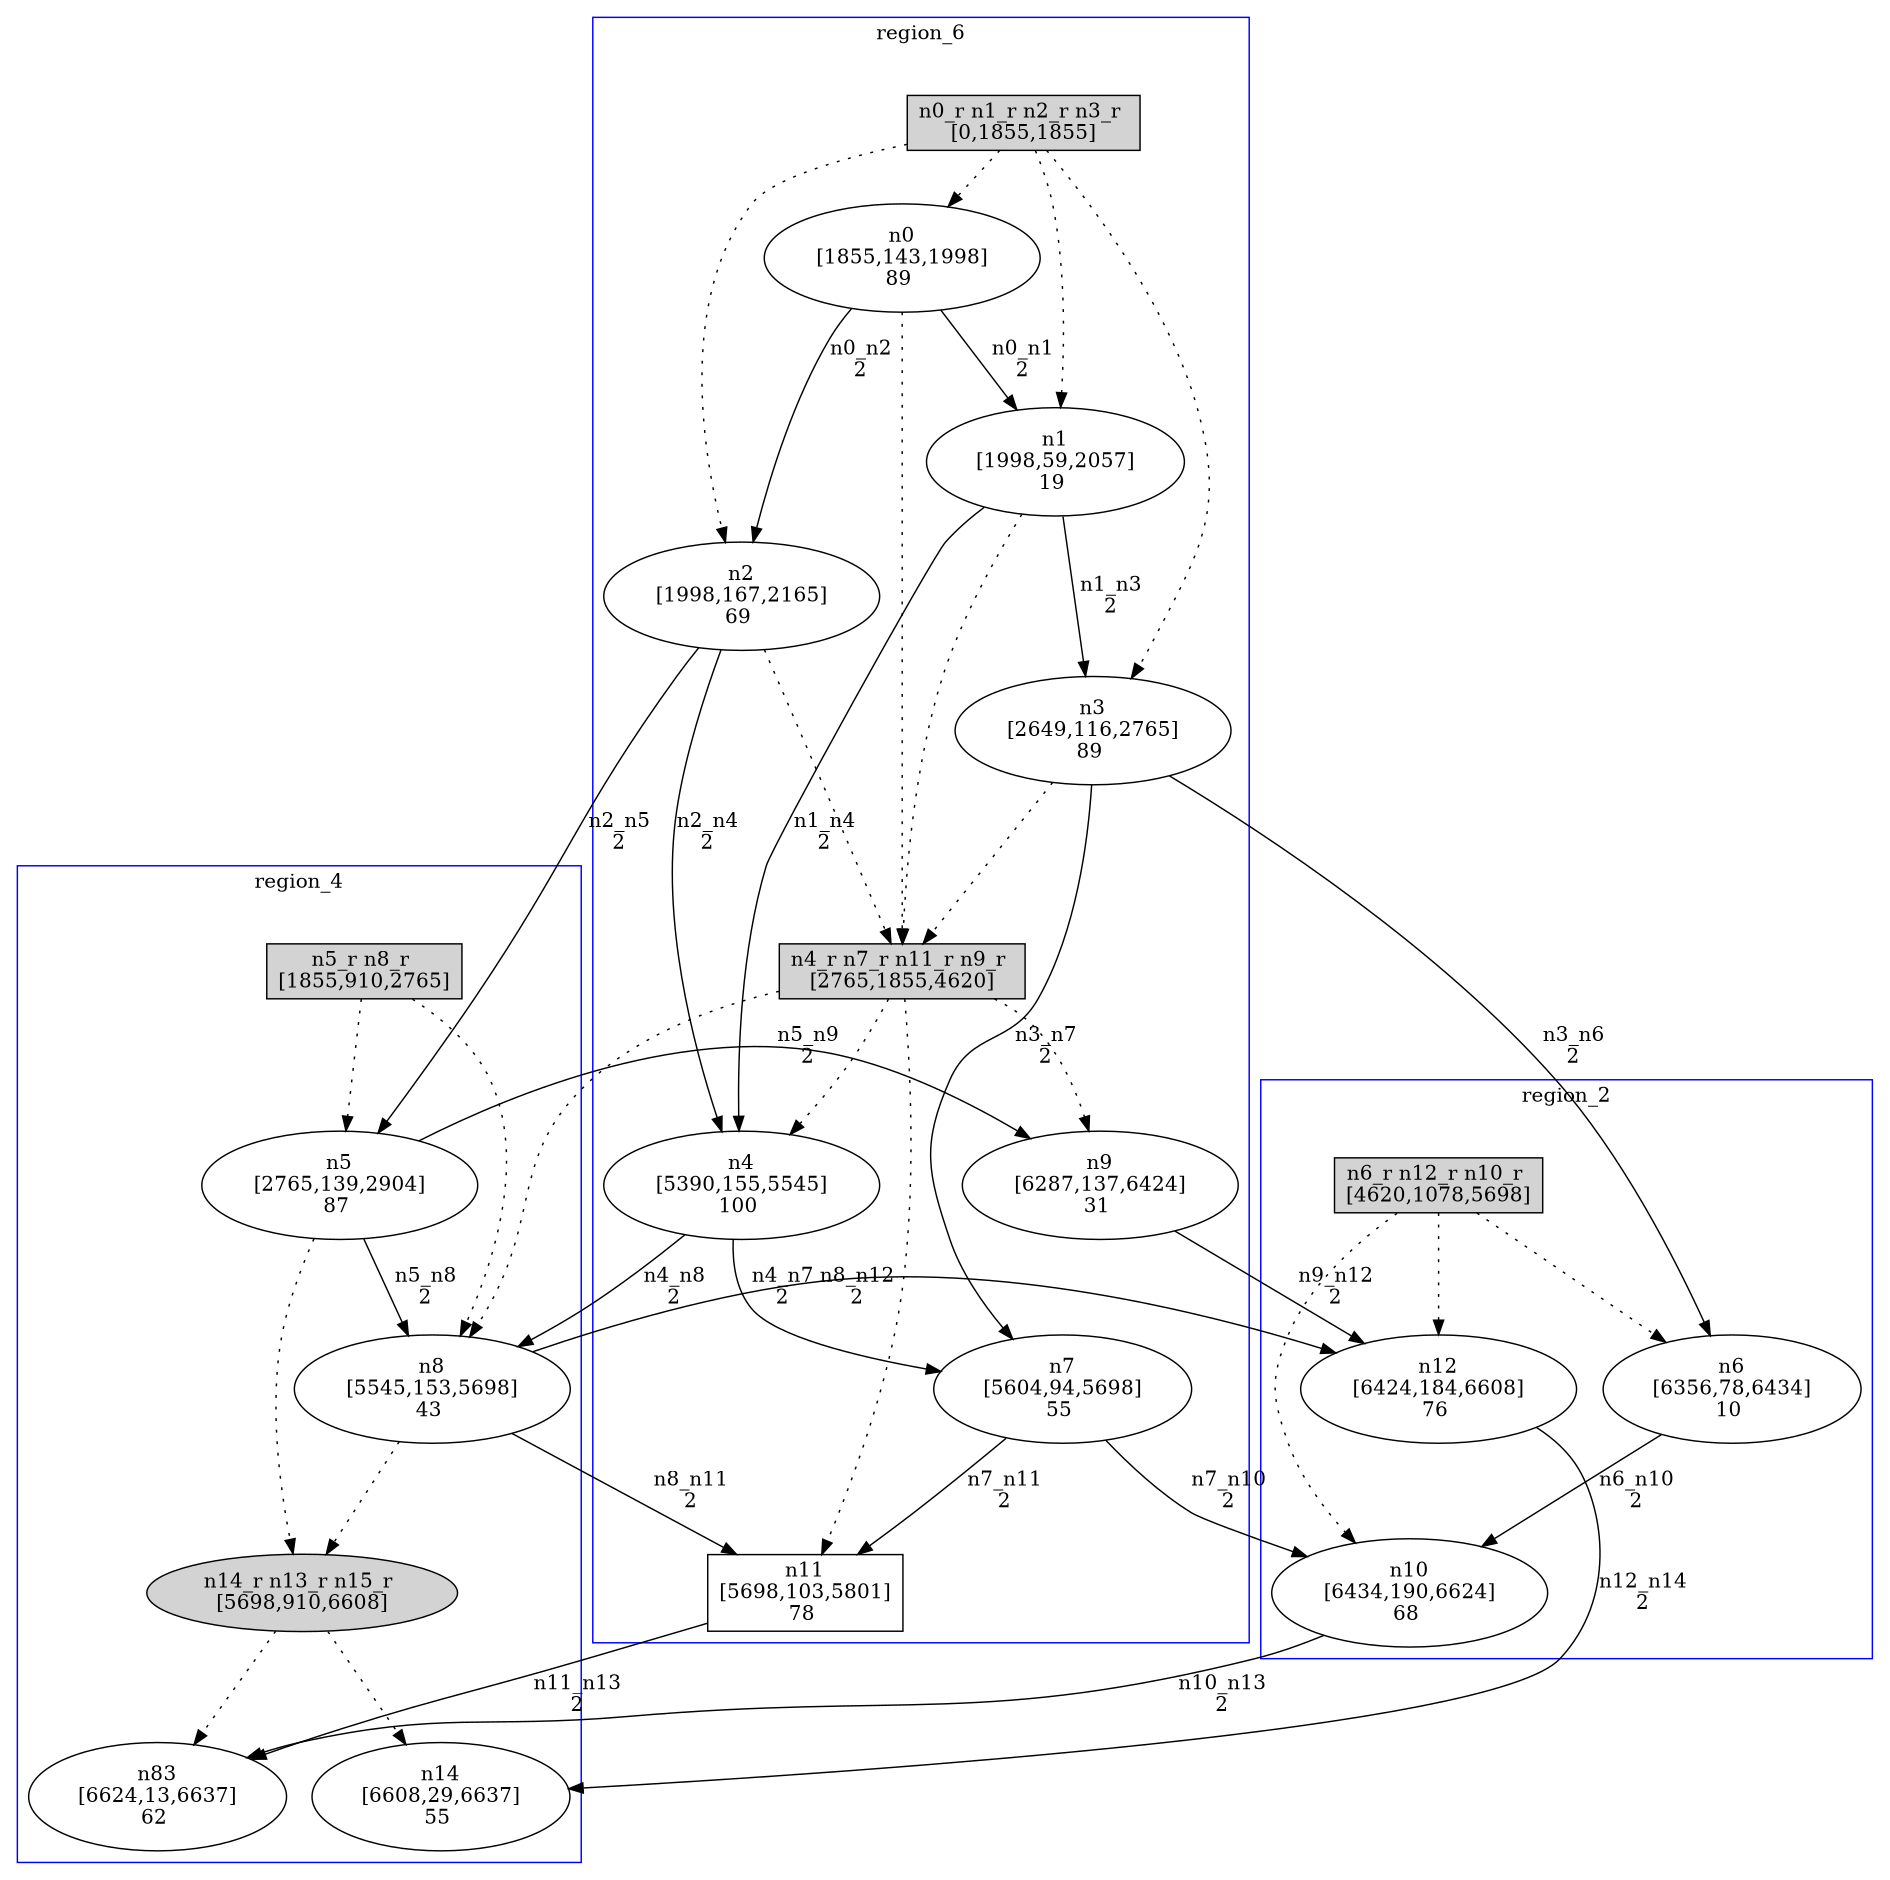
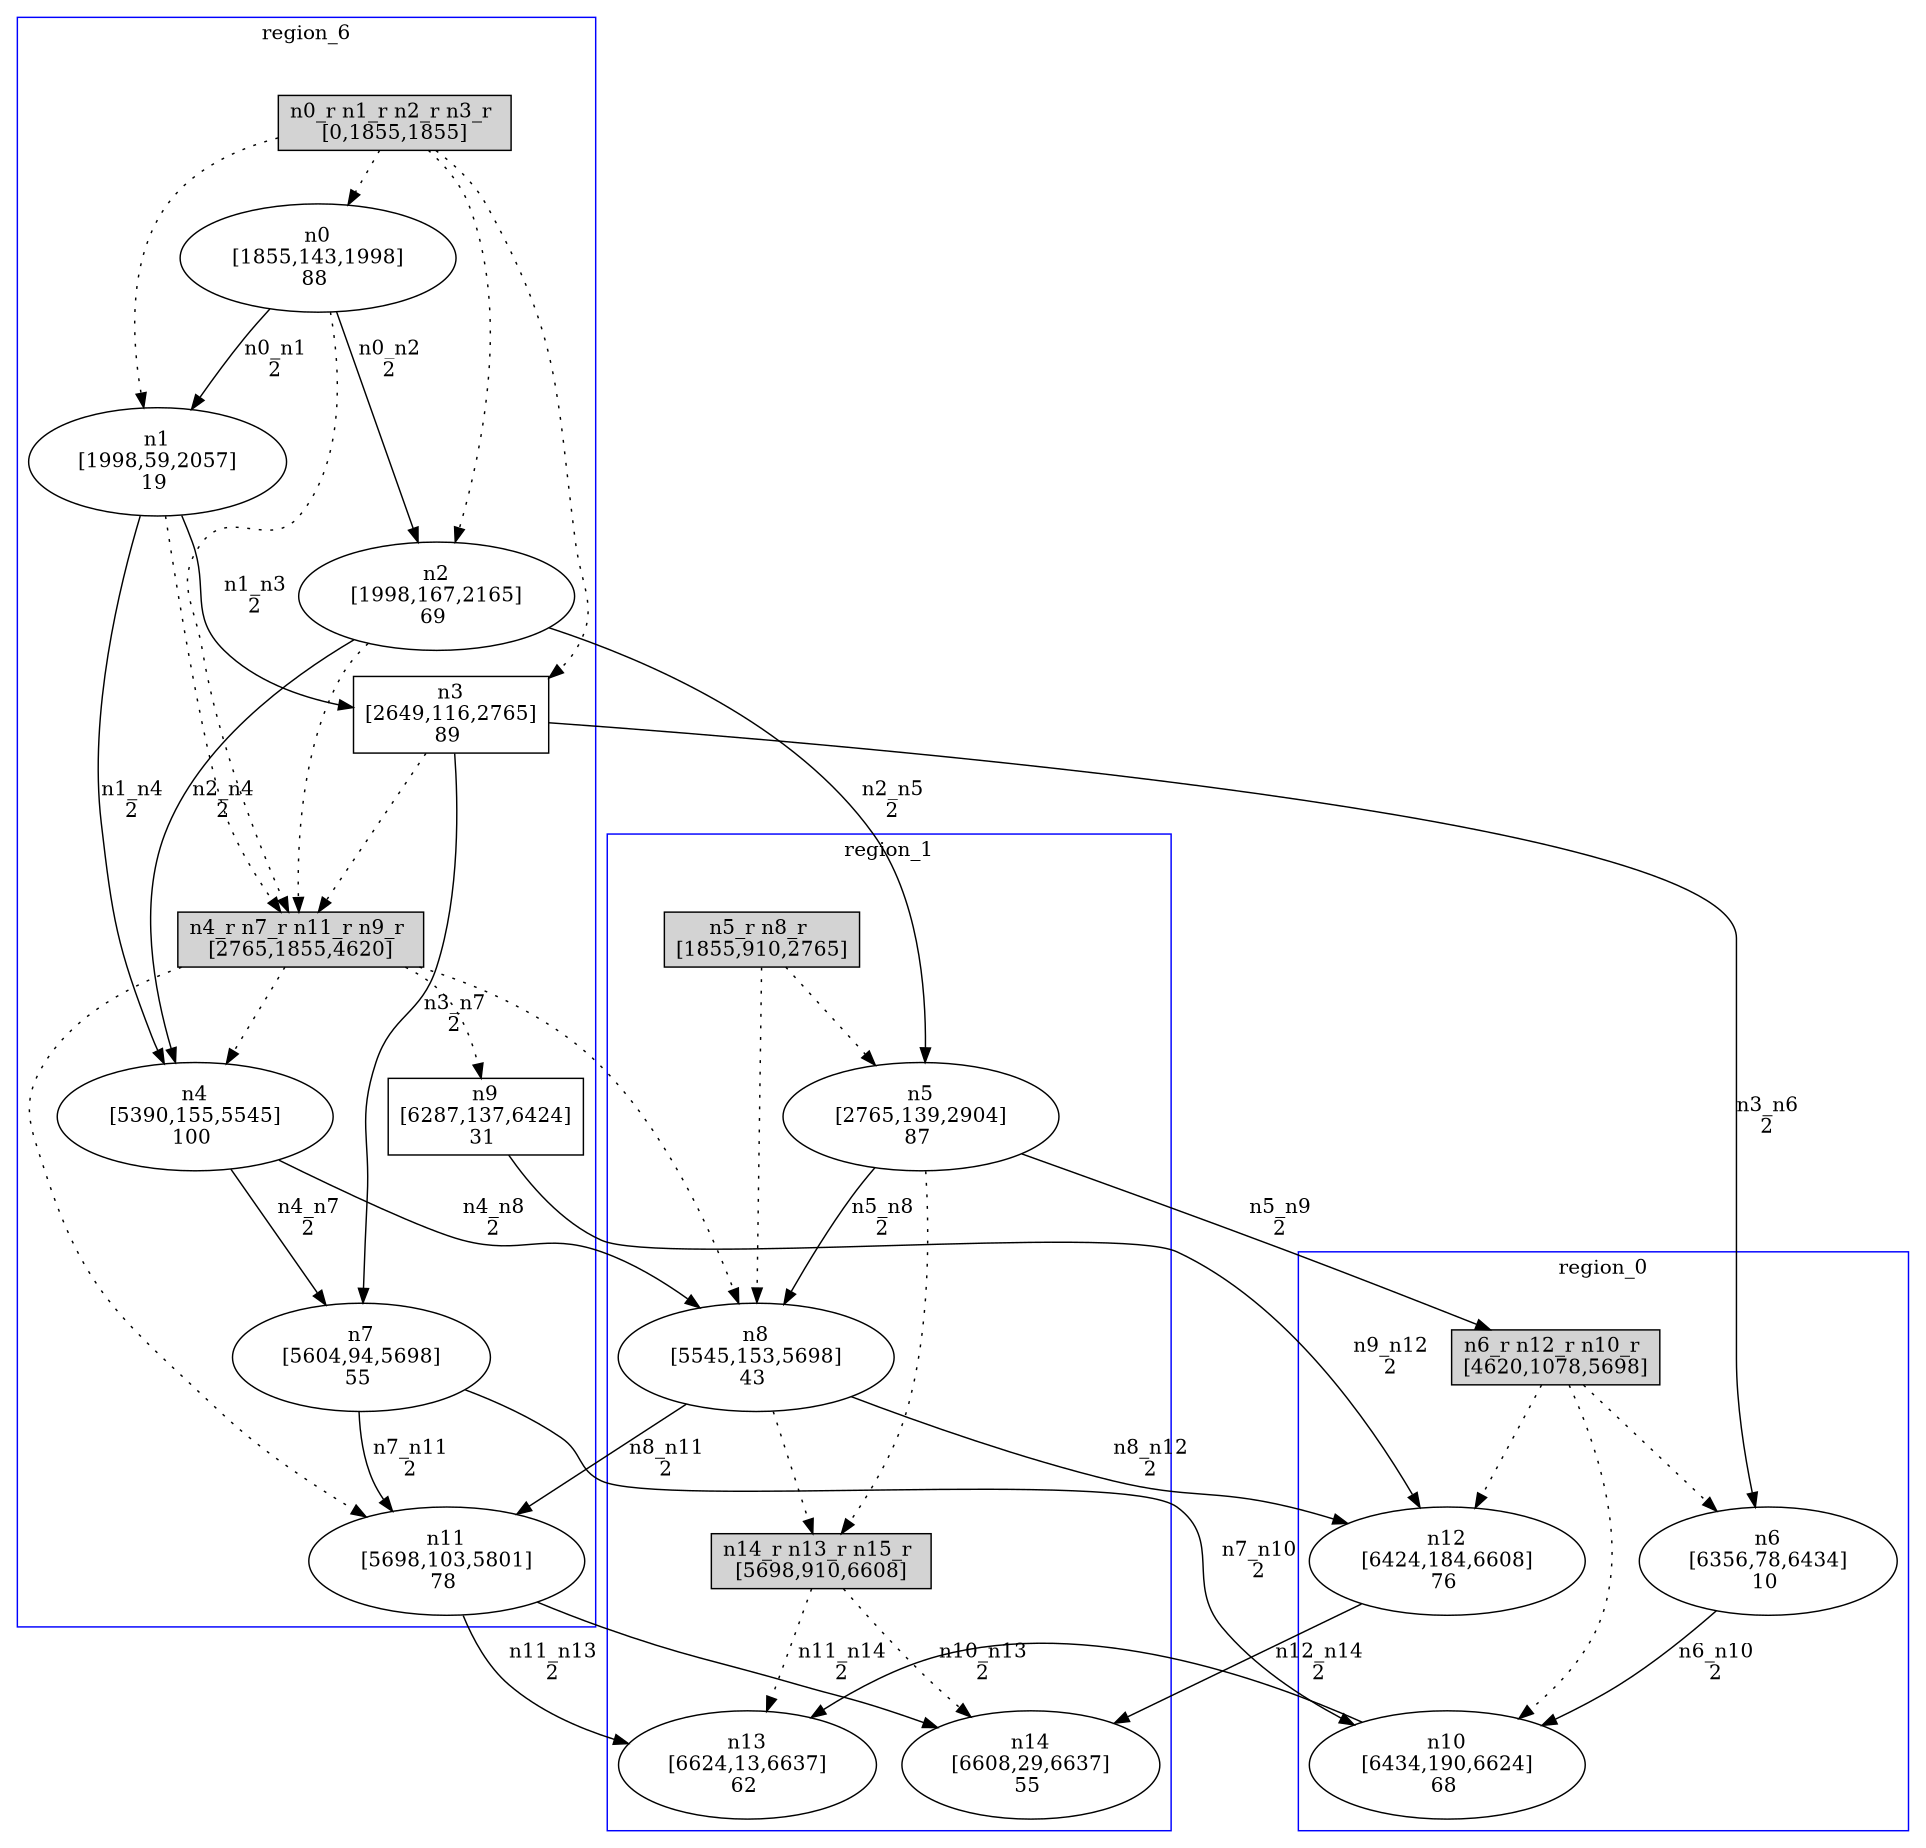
(902, 258) -> (318, 258)
(1093, 731) -> (451, 715)
(299, 882) -> (889, 851)
(719, 1048) -> (1250, 1237)
(1567, 1096) -> (1603, 1268)
(1100, 1185) -> (486, 1117)
(302, 1593) -> (821, 1561)
(805, 1593) -> (447, 1561)
none -> (729, 1666)
(158, 1797) -> (747, 1765)
